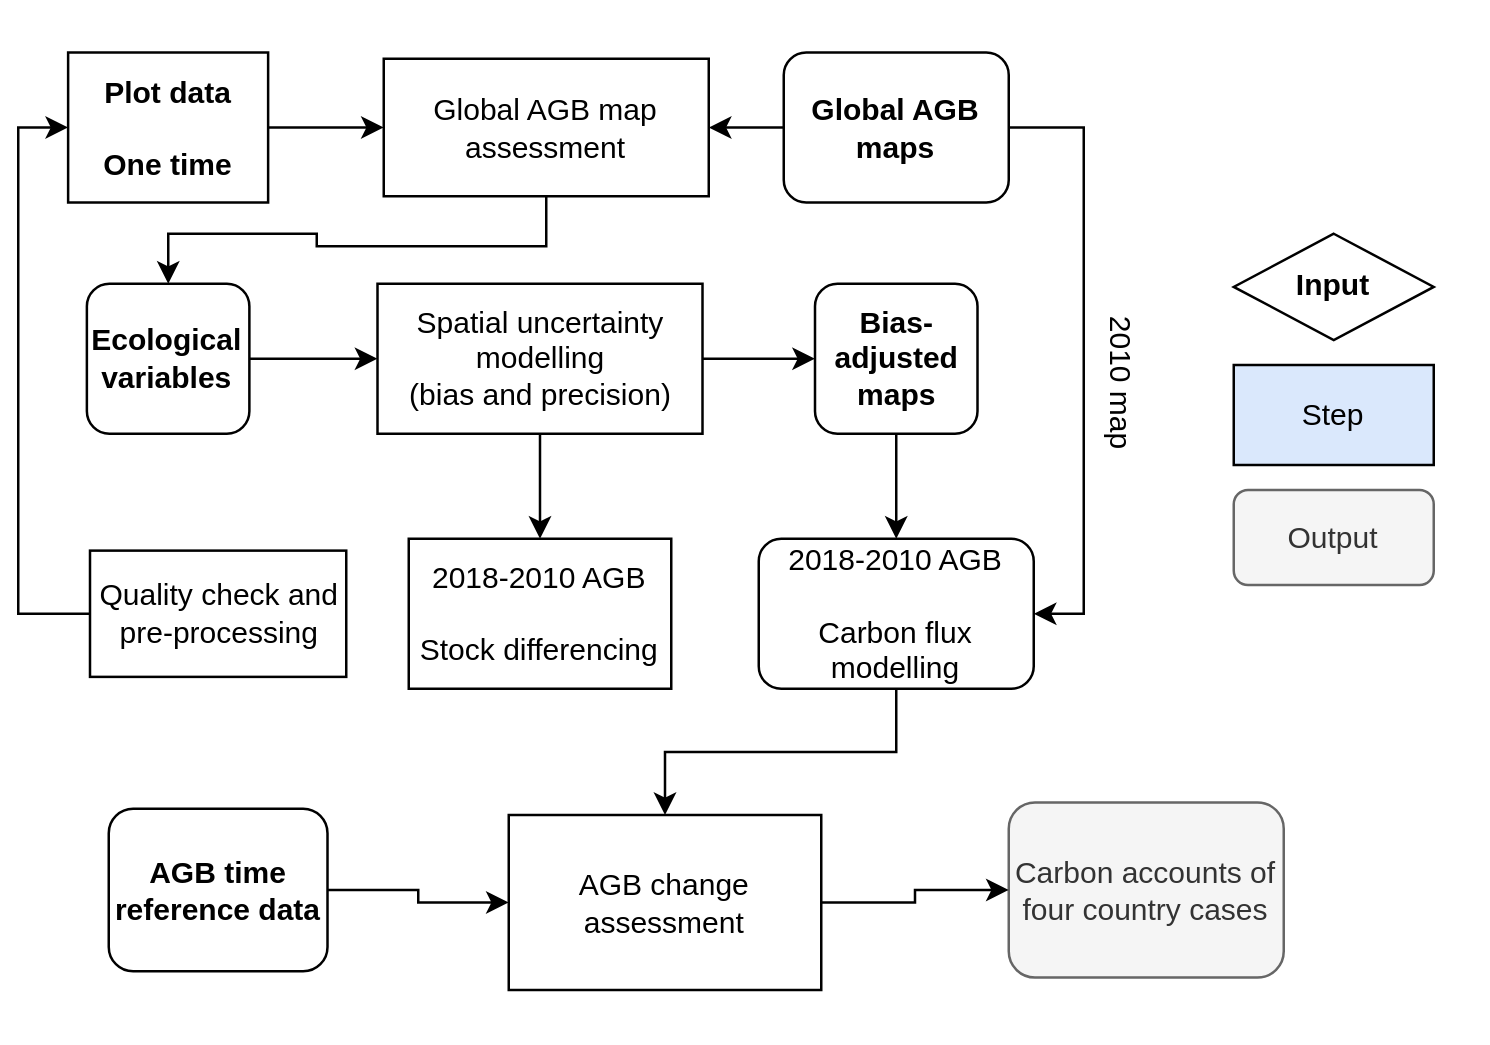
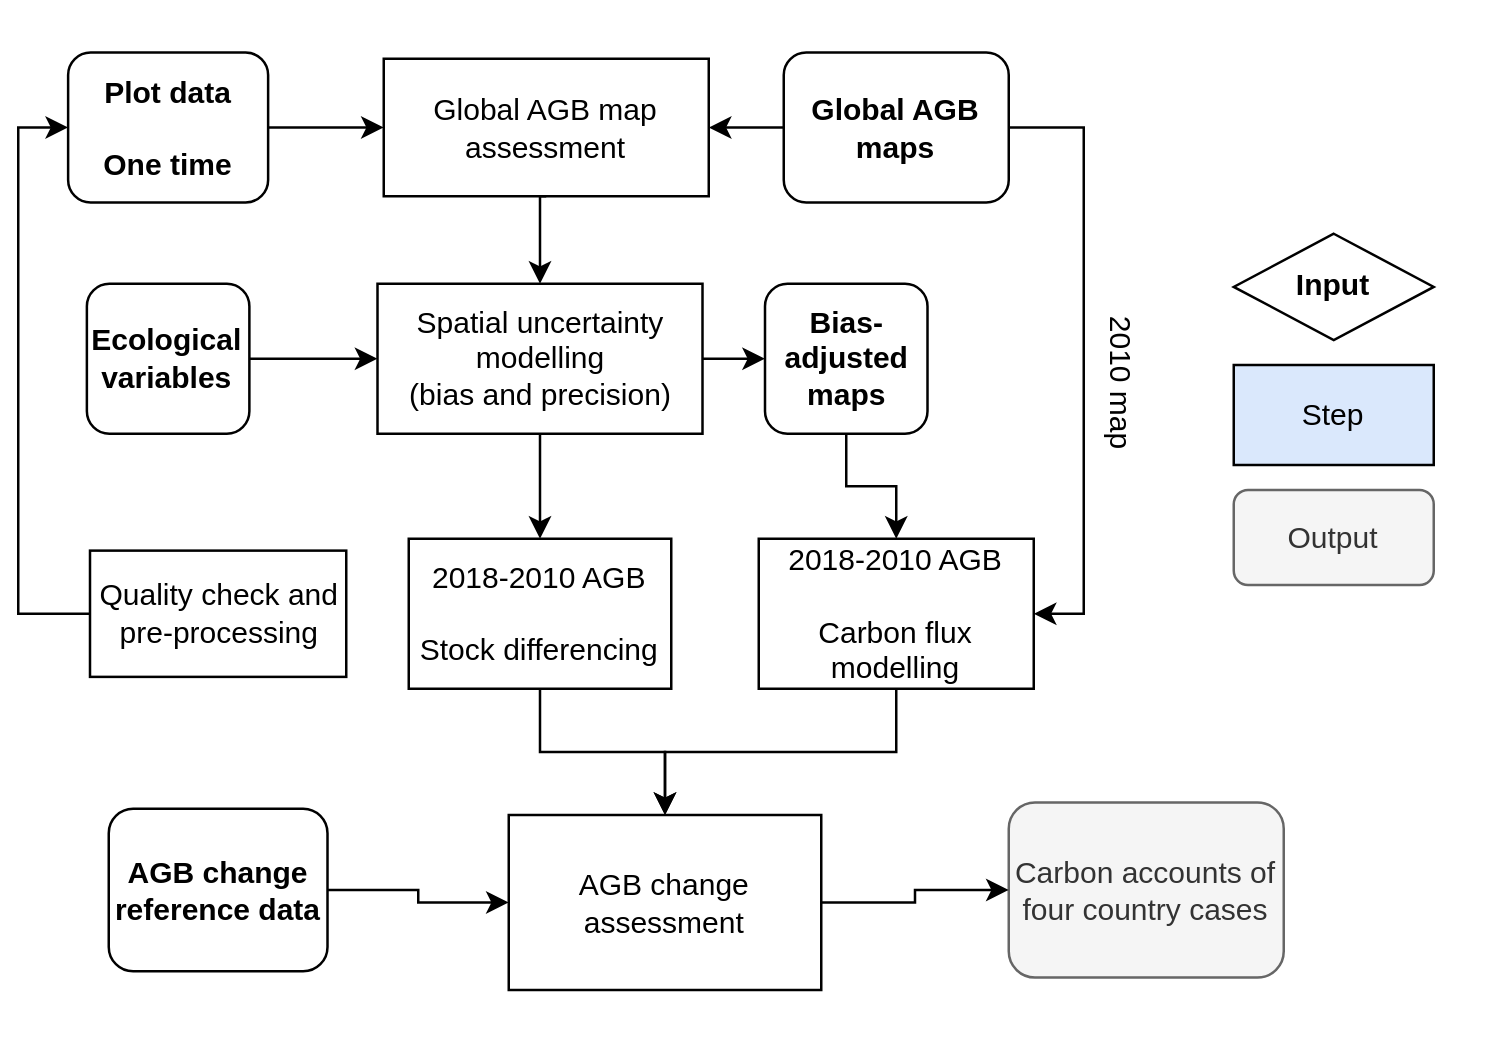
(168, 128) -> (168, 128)
(360, 246) -> (540, 229)
(896, 359) -> (846, 359)
(896, 614) -> (896, 614)
none -> (569, 752)
(219, 891) -> (219, 891)
